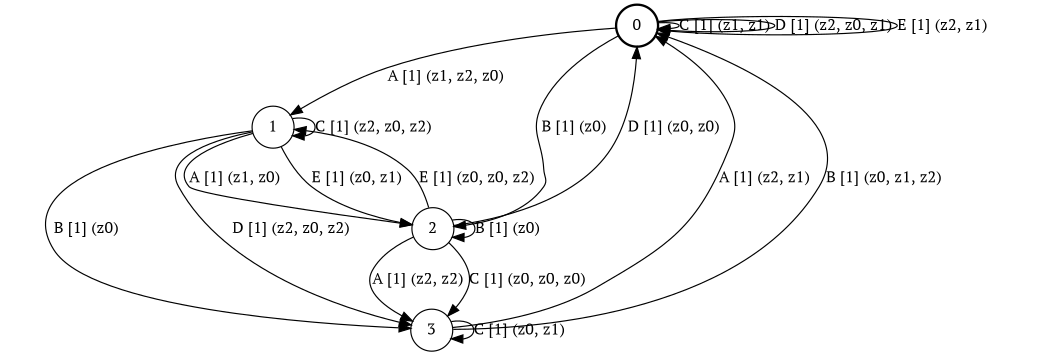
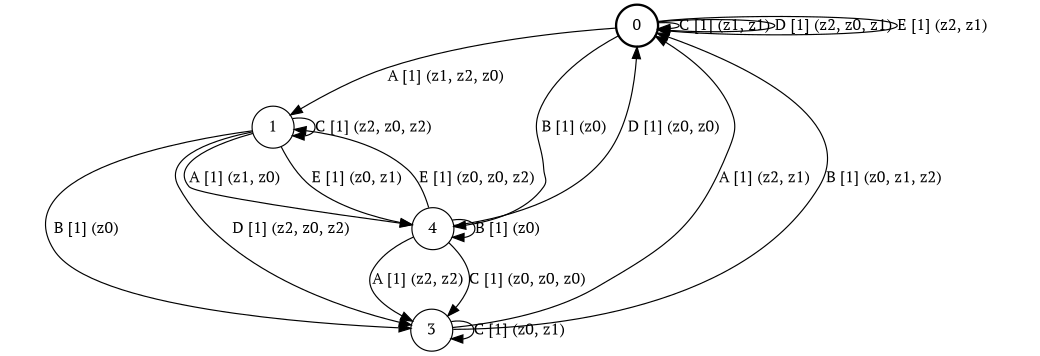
(433, 229) -> (433, 229)
